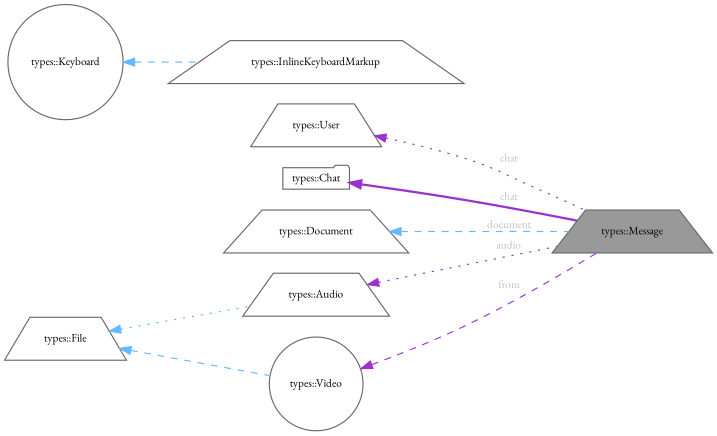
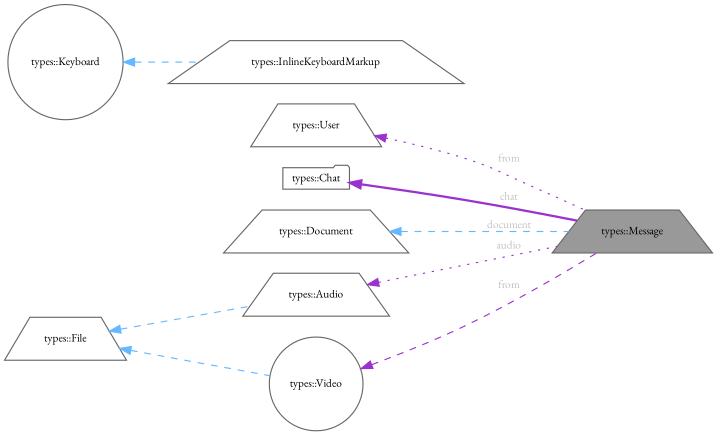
(508, 159) -> (508, 159)
(185, 318) -> (185, 318)
